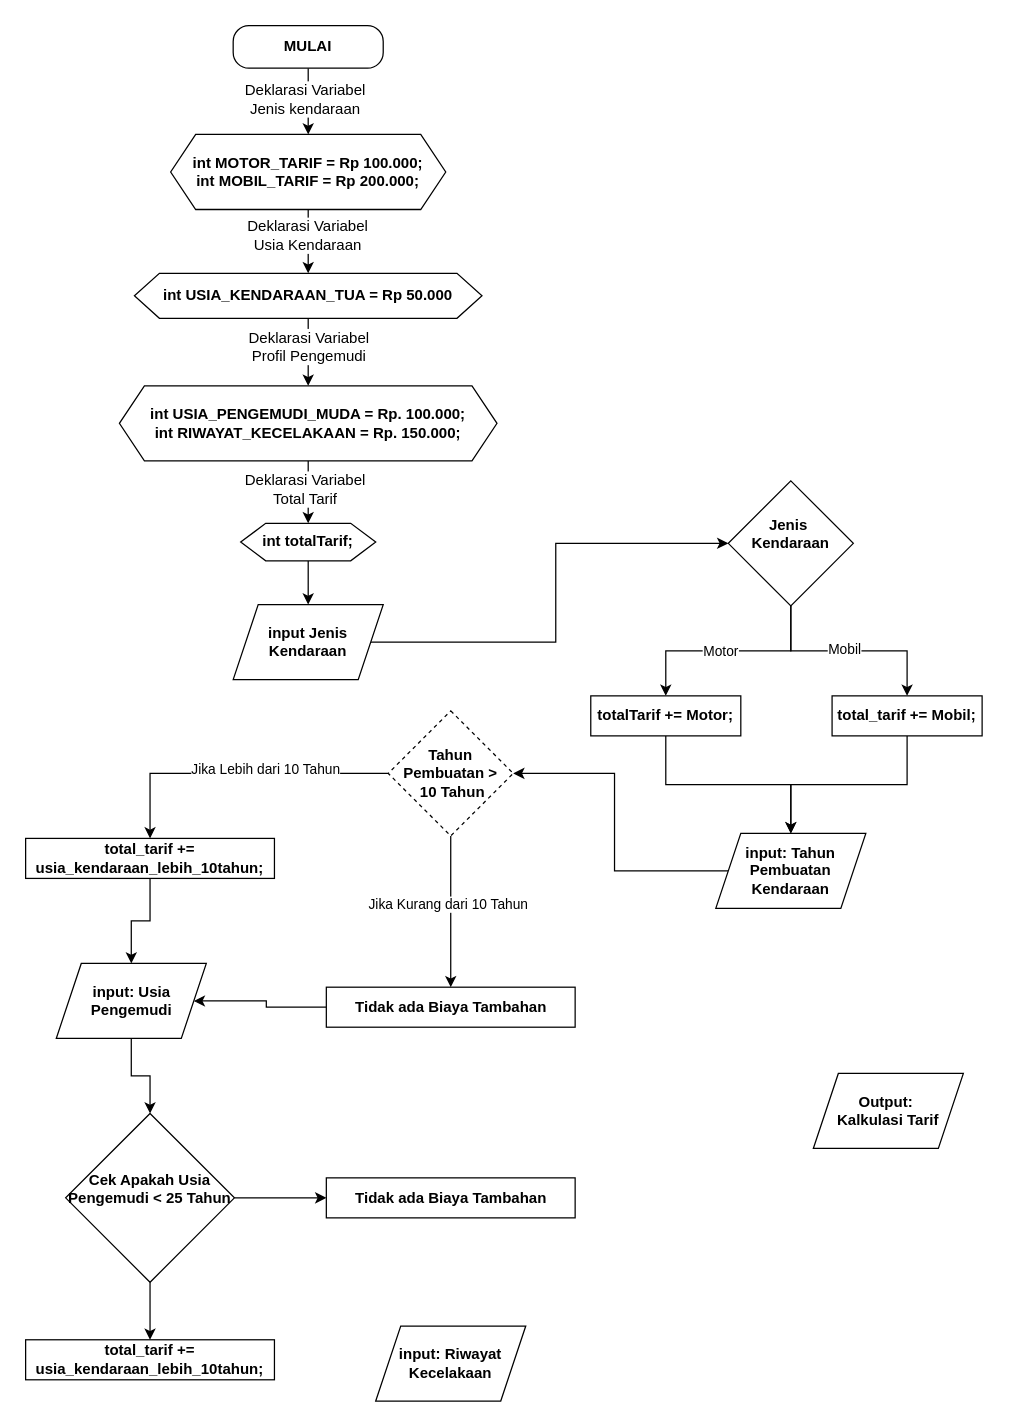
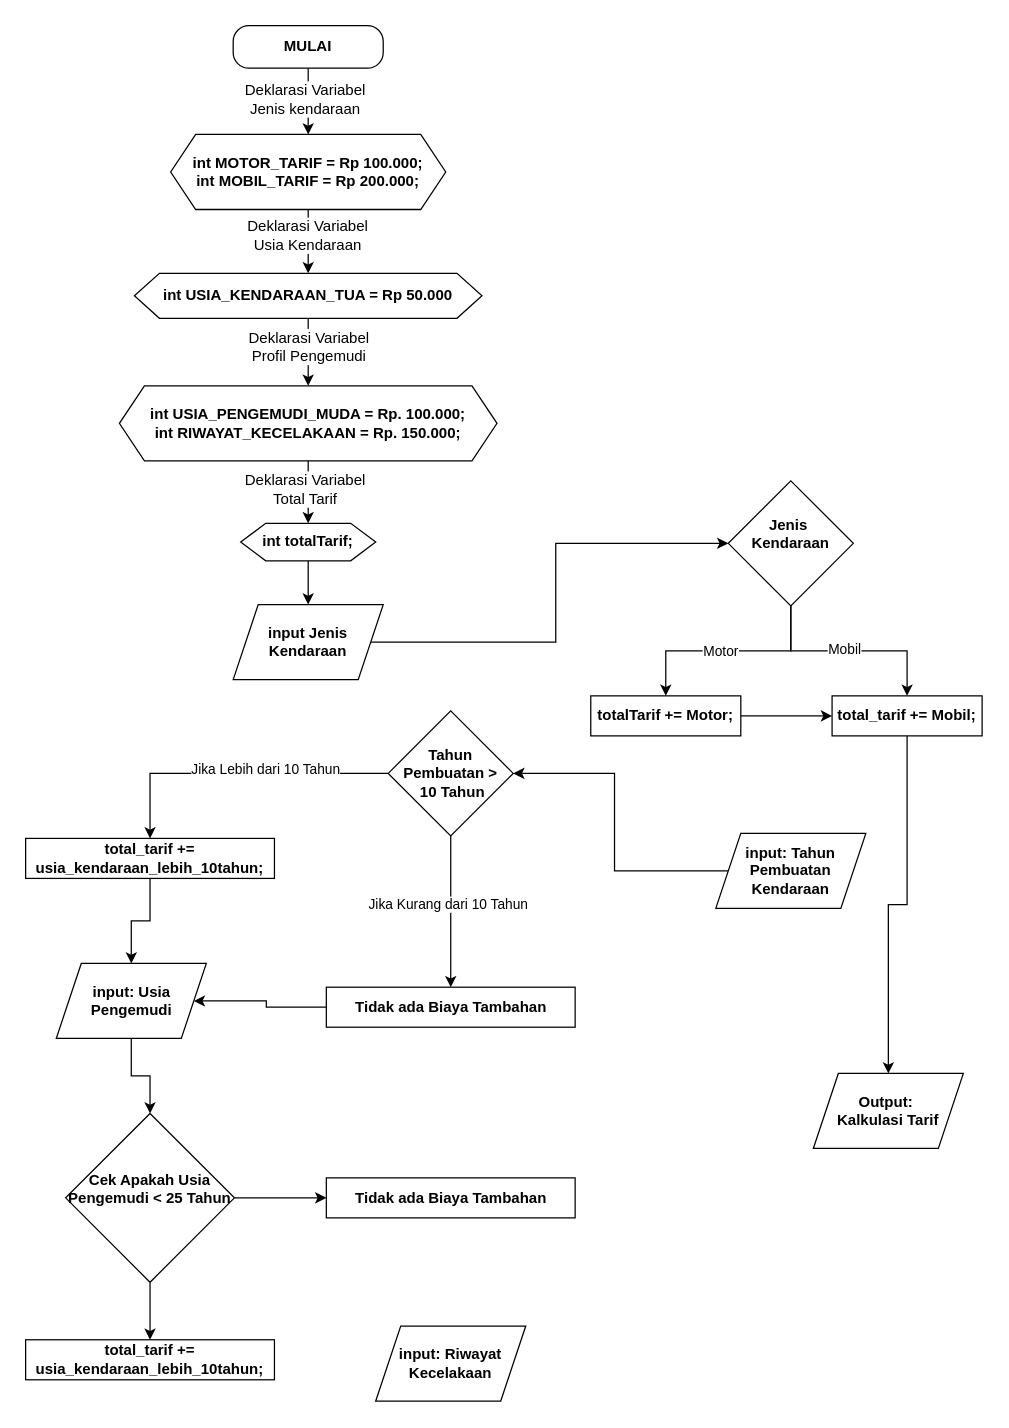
(451, 773) -> (451, 773)
(703, 784) -> (782, 716)
(851, 784) -> (888, 914)
